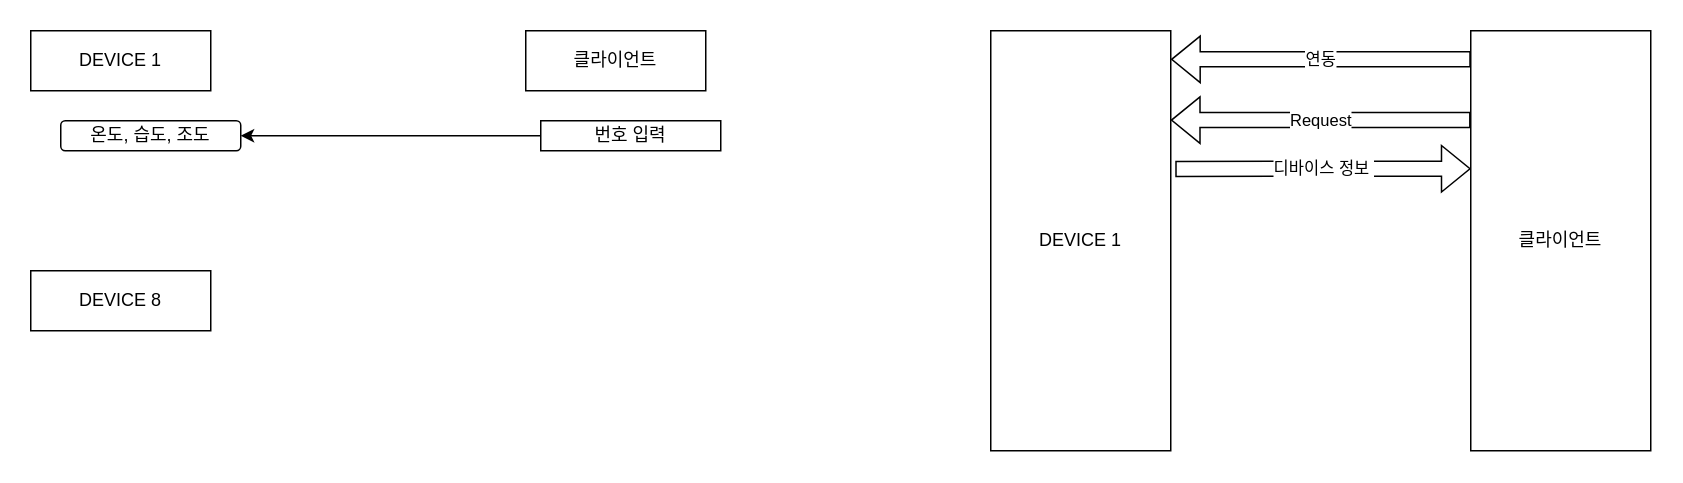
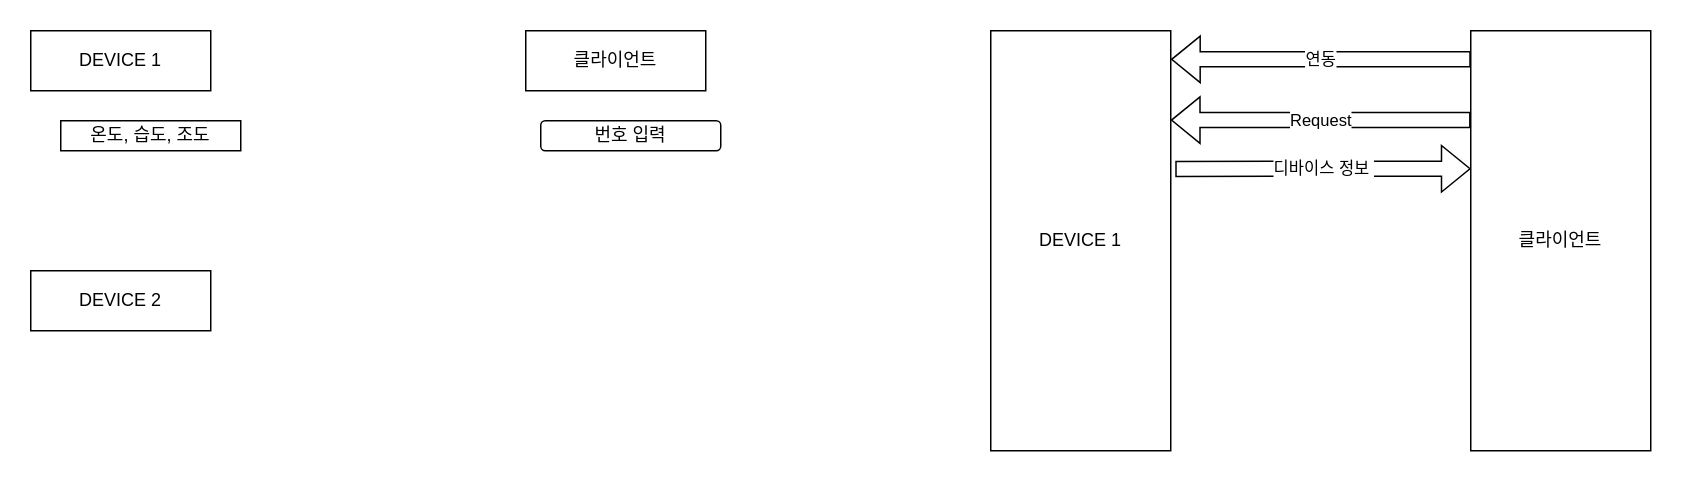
(151, 136) -> (151, 136)
(396, 136) -> none
(631, 136) -> (631, 136)
(121, 301) -> (121, 301)
